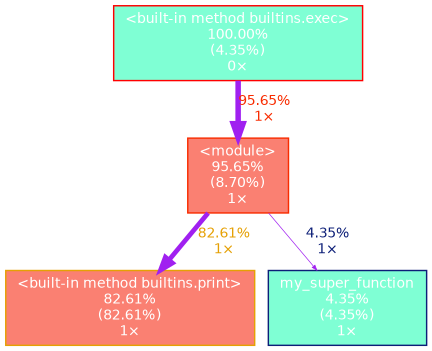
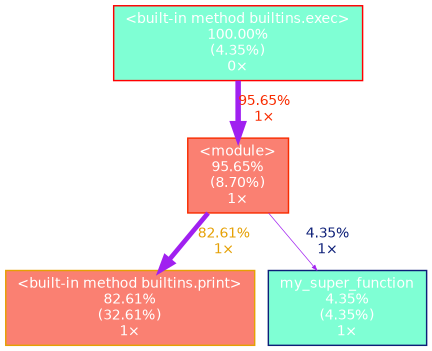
(130, 308) -> (130, 308)
